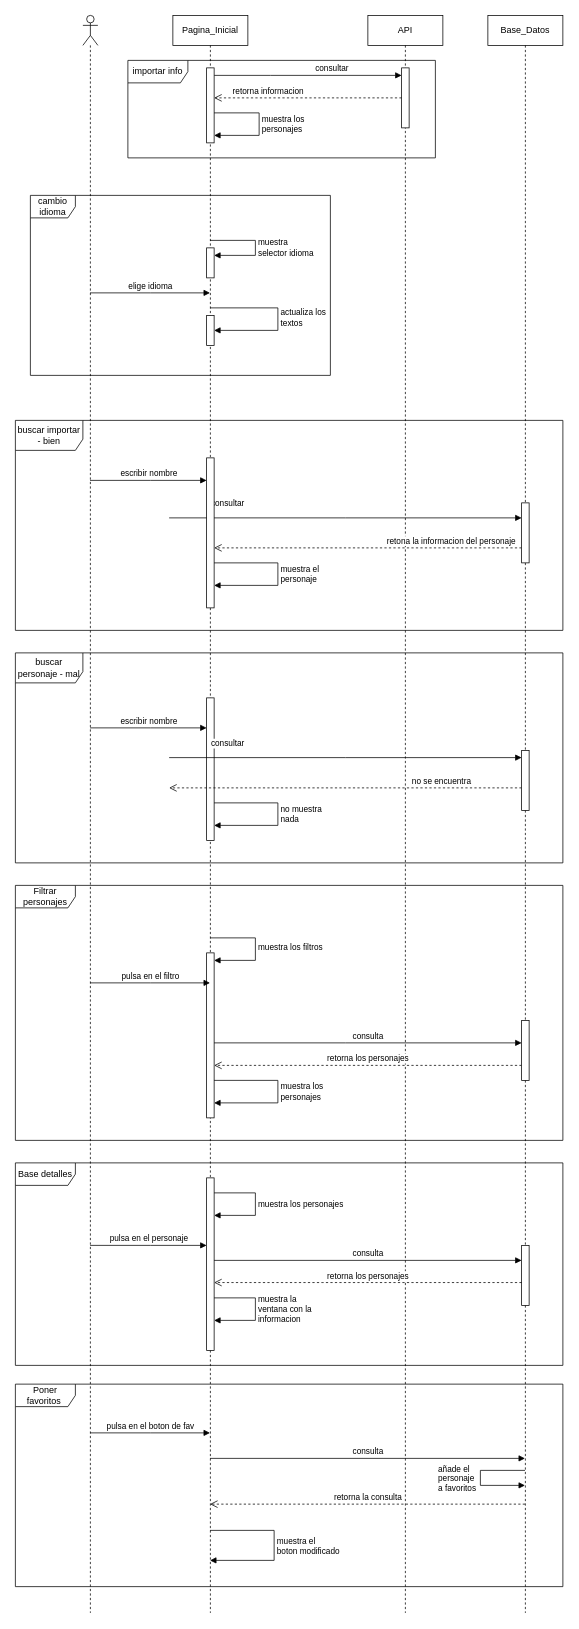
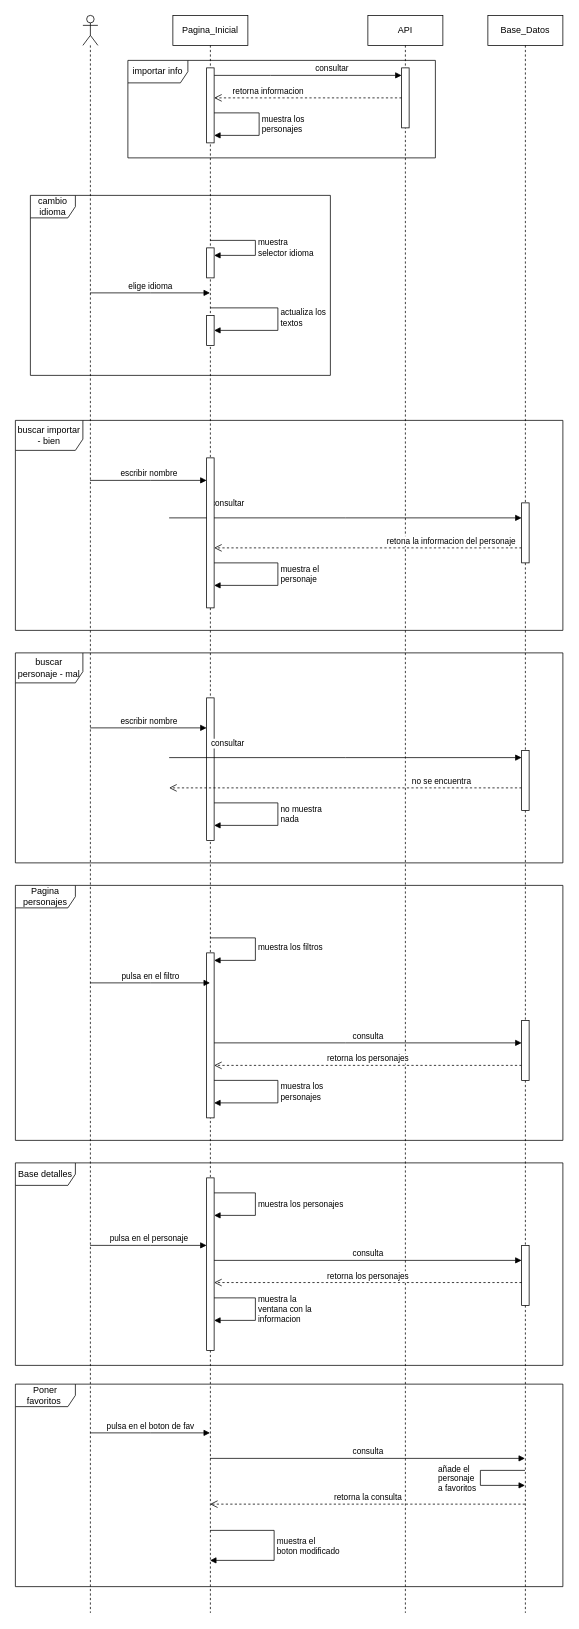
(45, 897) -> (45, 897)
